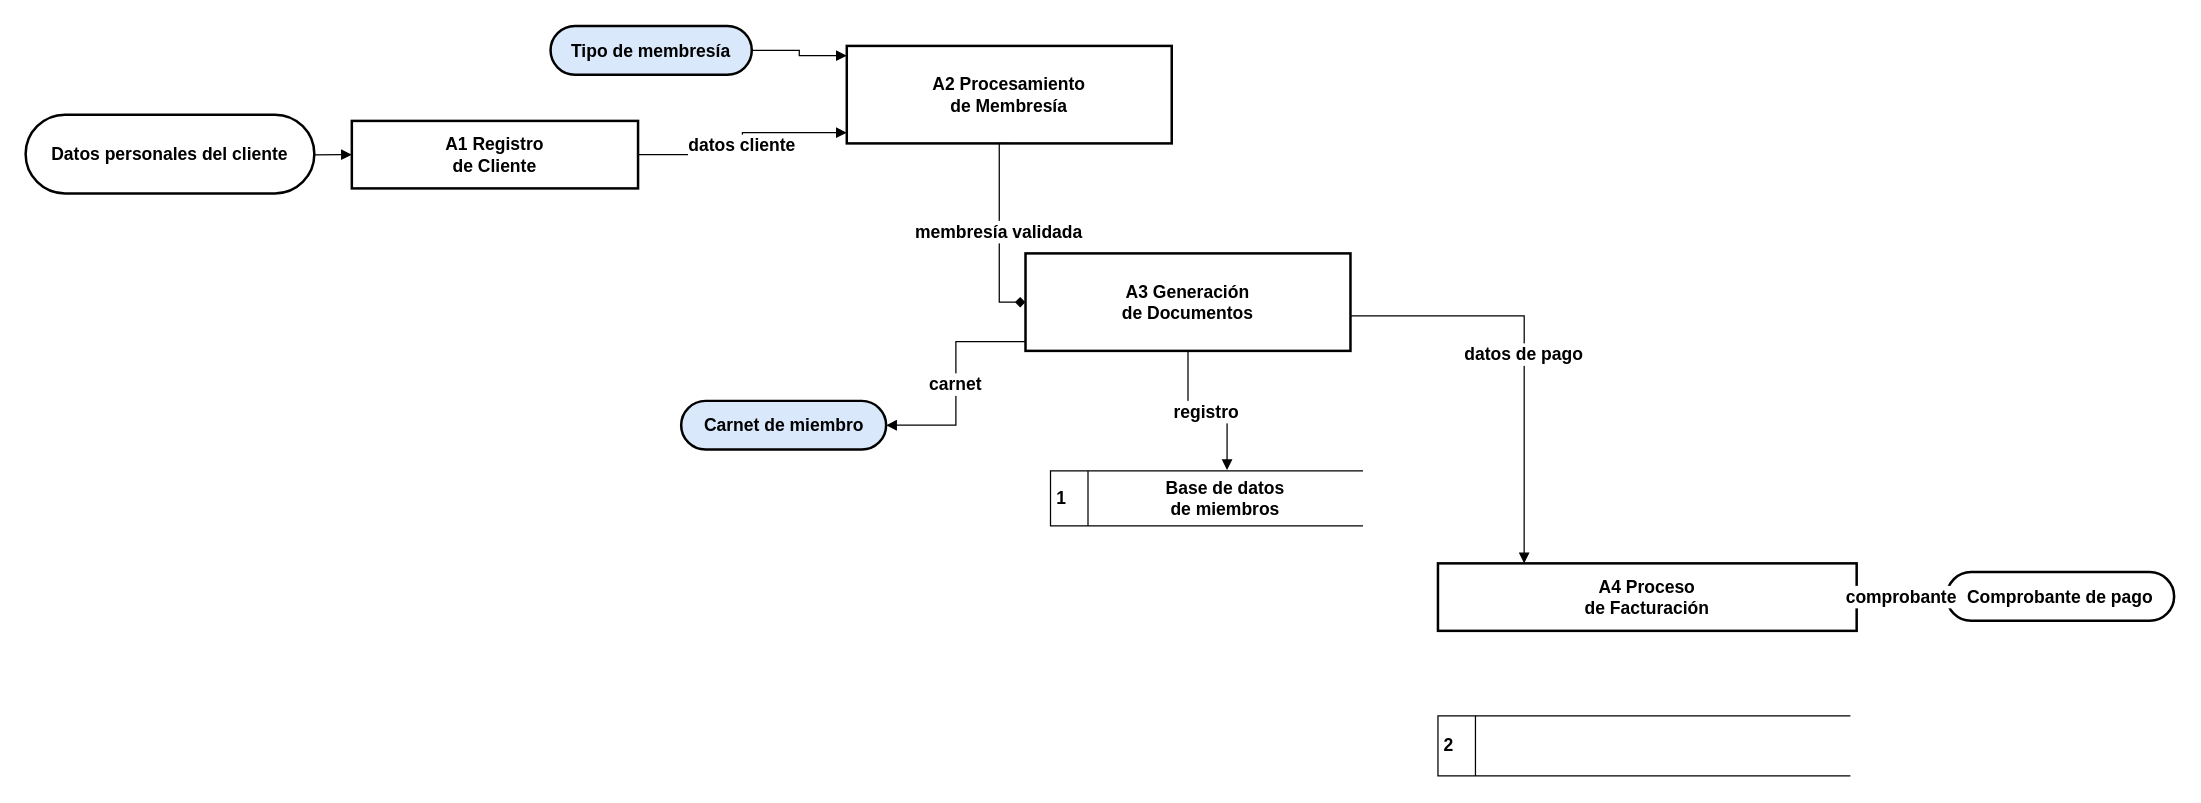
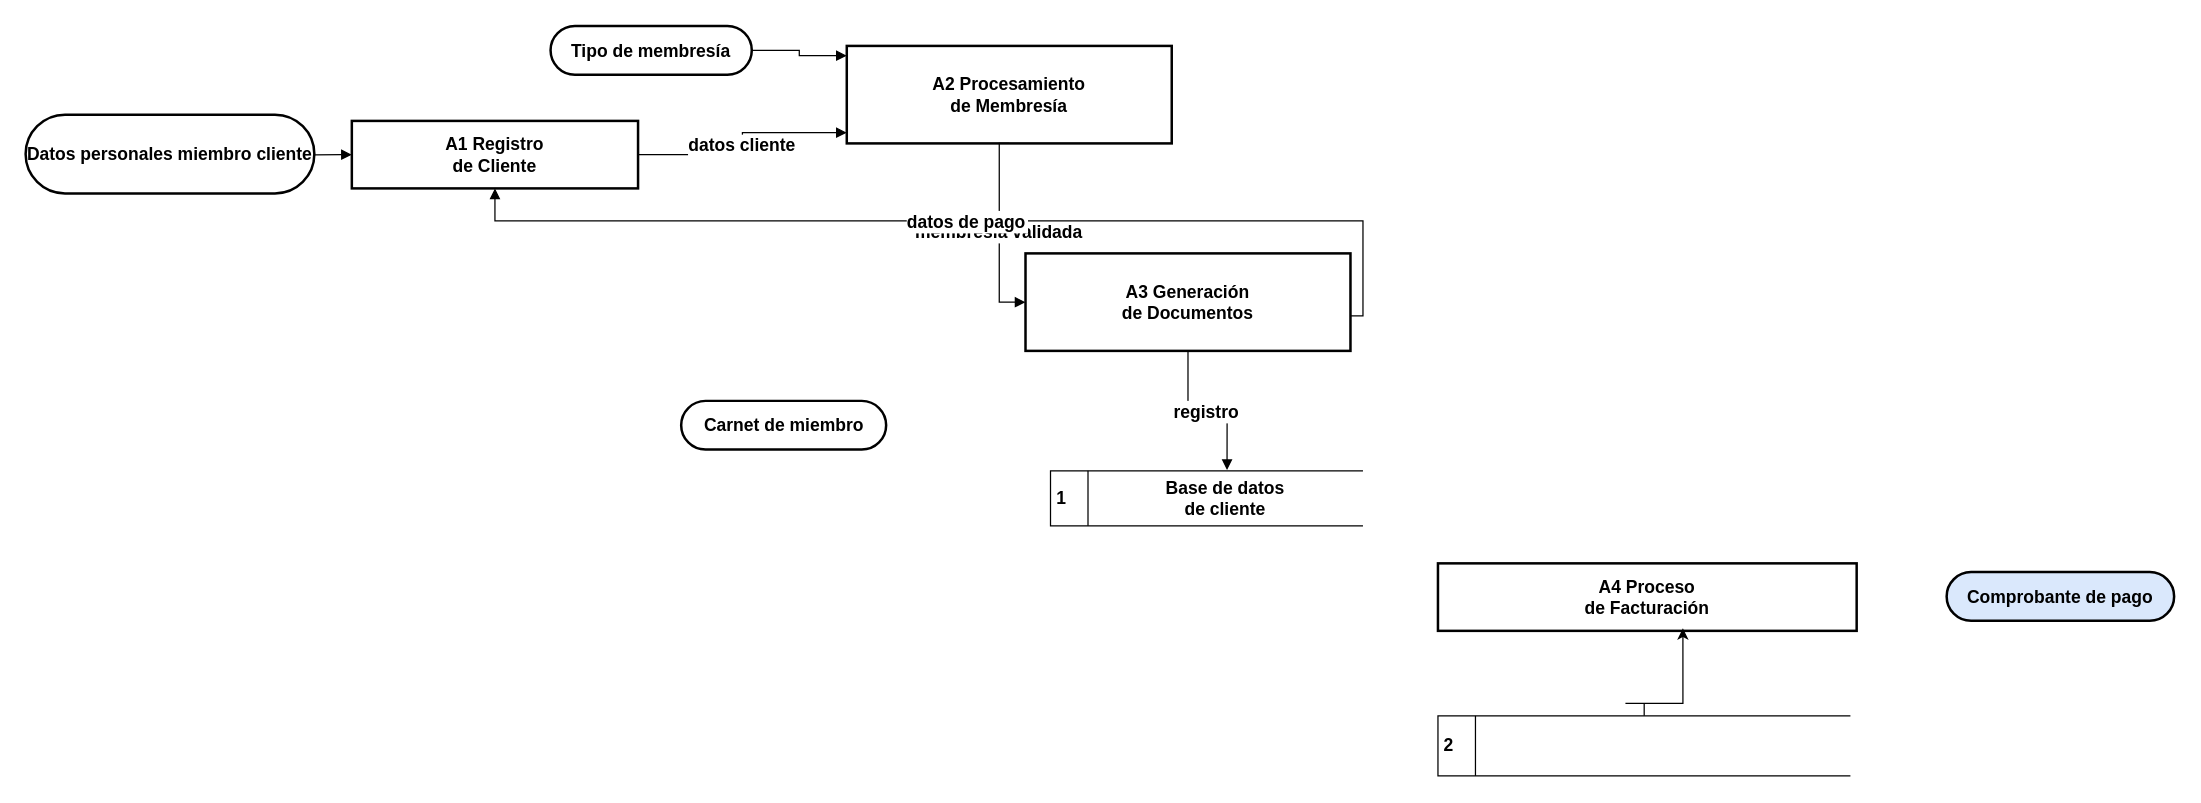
(651, 50) -> (651, 50)
(170, 154) -> (170, 154)
(1014, 302) -> (1014, 302)
(1524, 352) -> (967, 221)
(956, 378) -> none
(784, 425) -> (784, 425)
(1226, 498) -> (1226, 498)
(1897, 596) -> none
(2061, 596) -> (2061, 596)
none -> (1673, 703)
